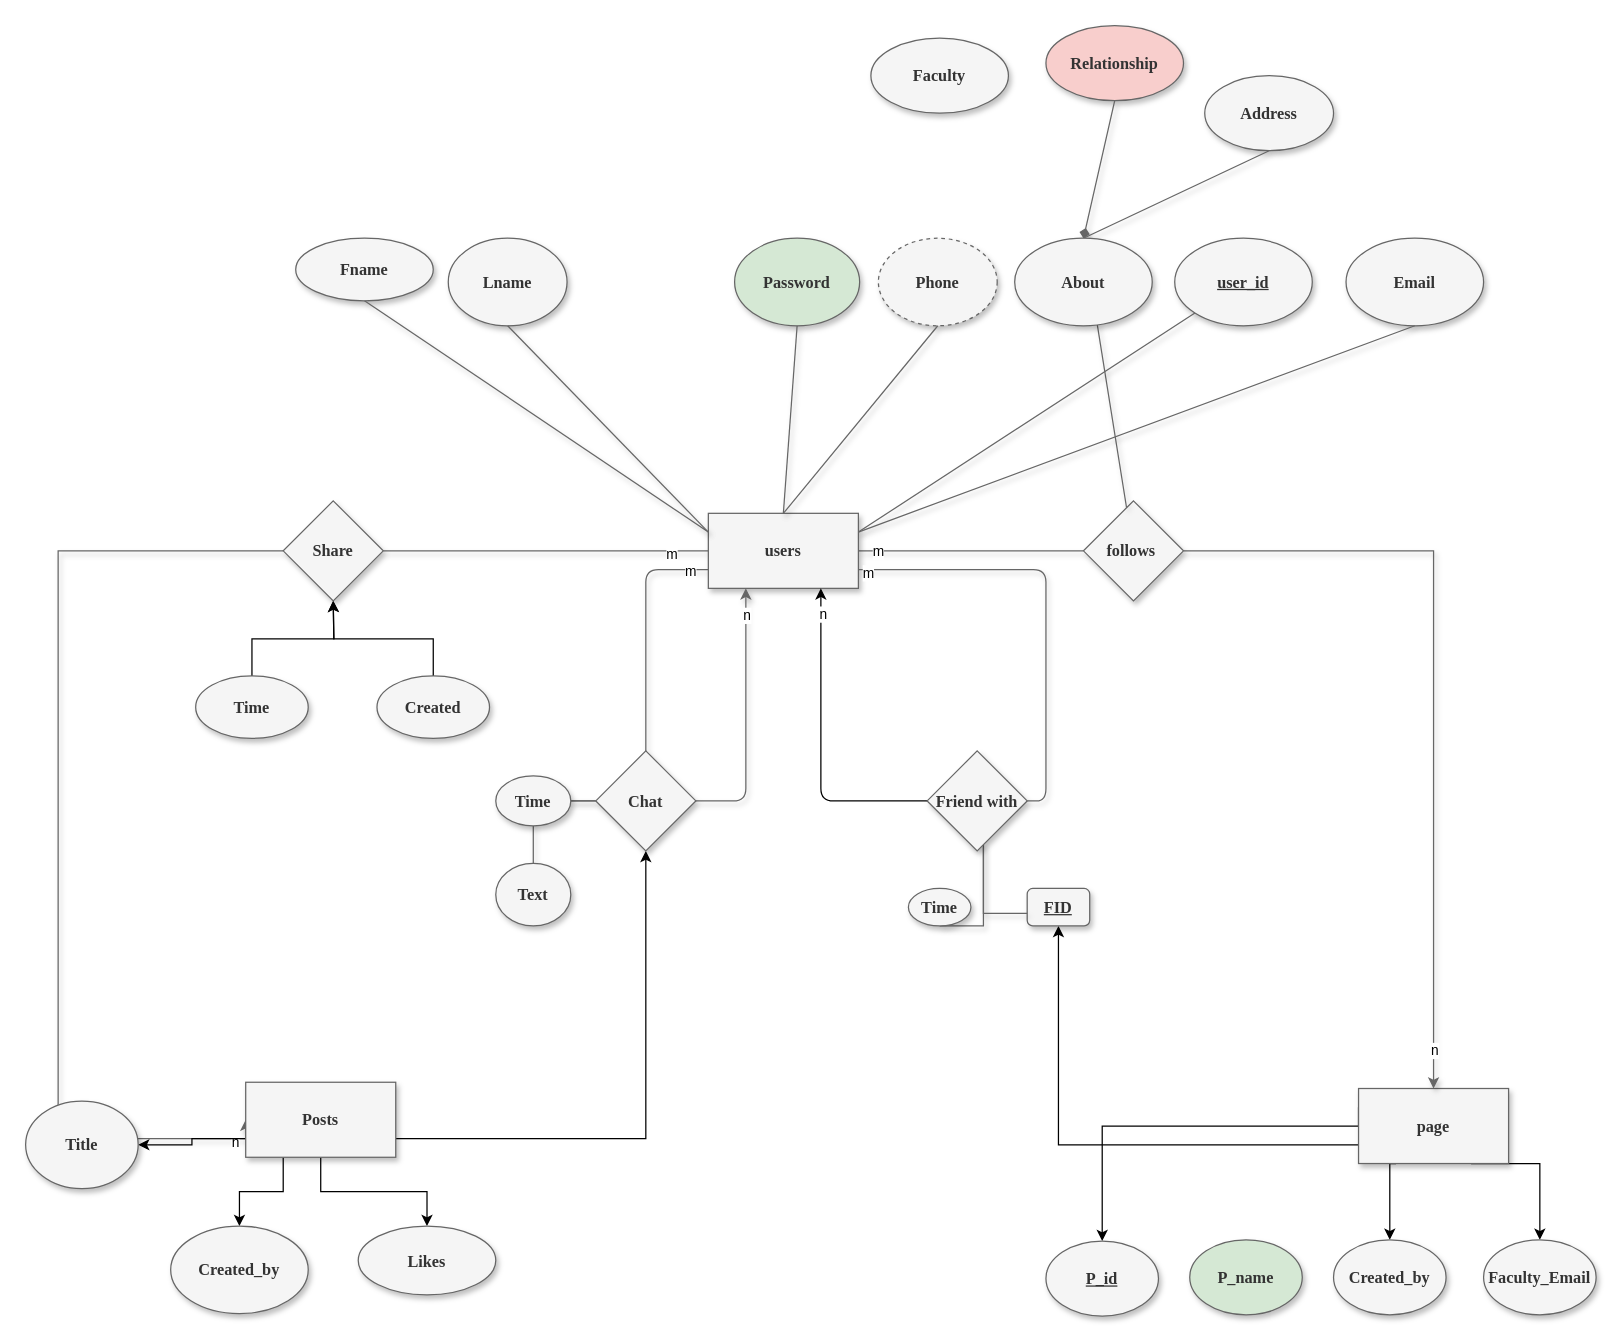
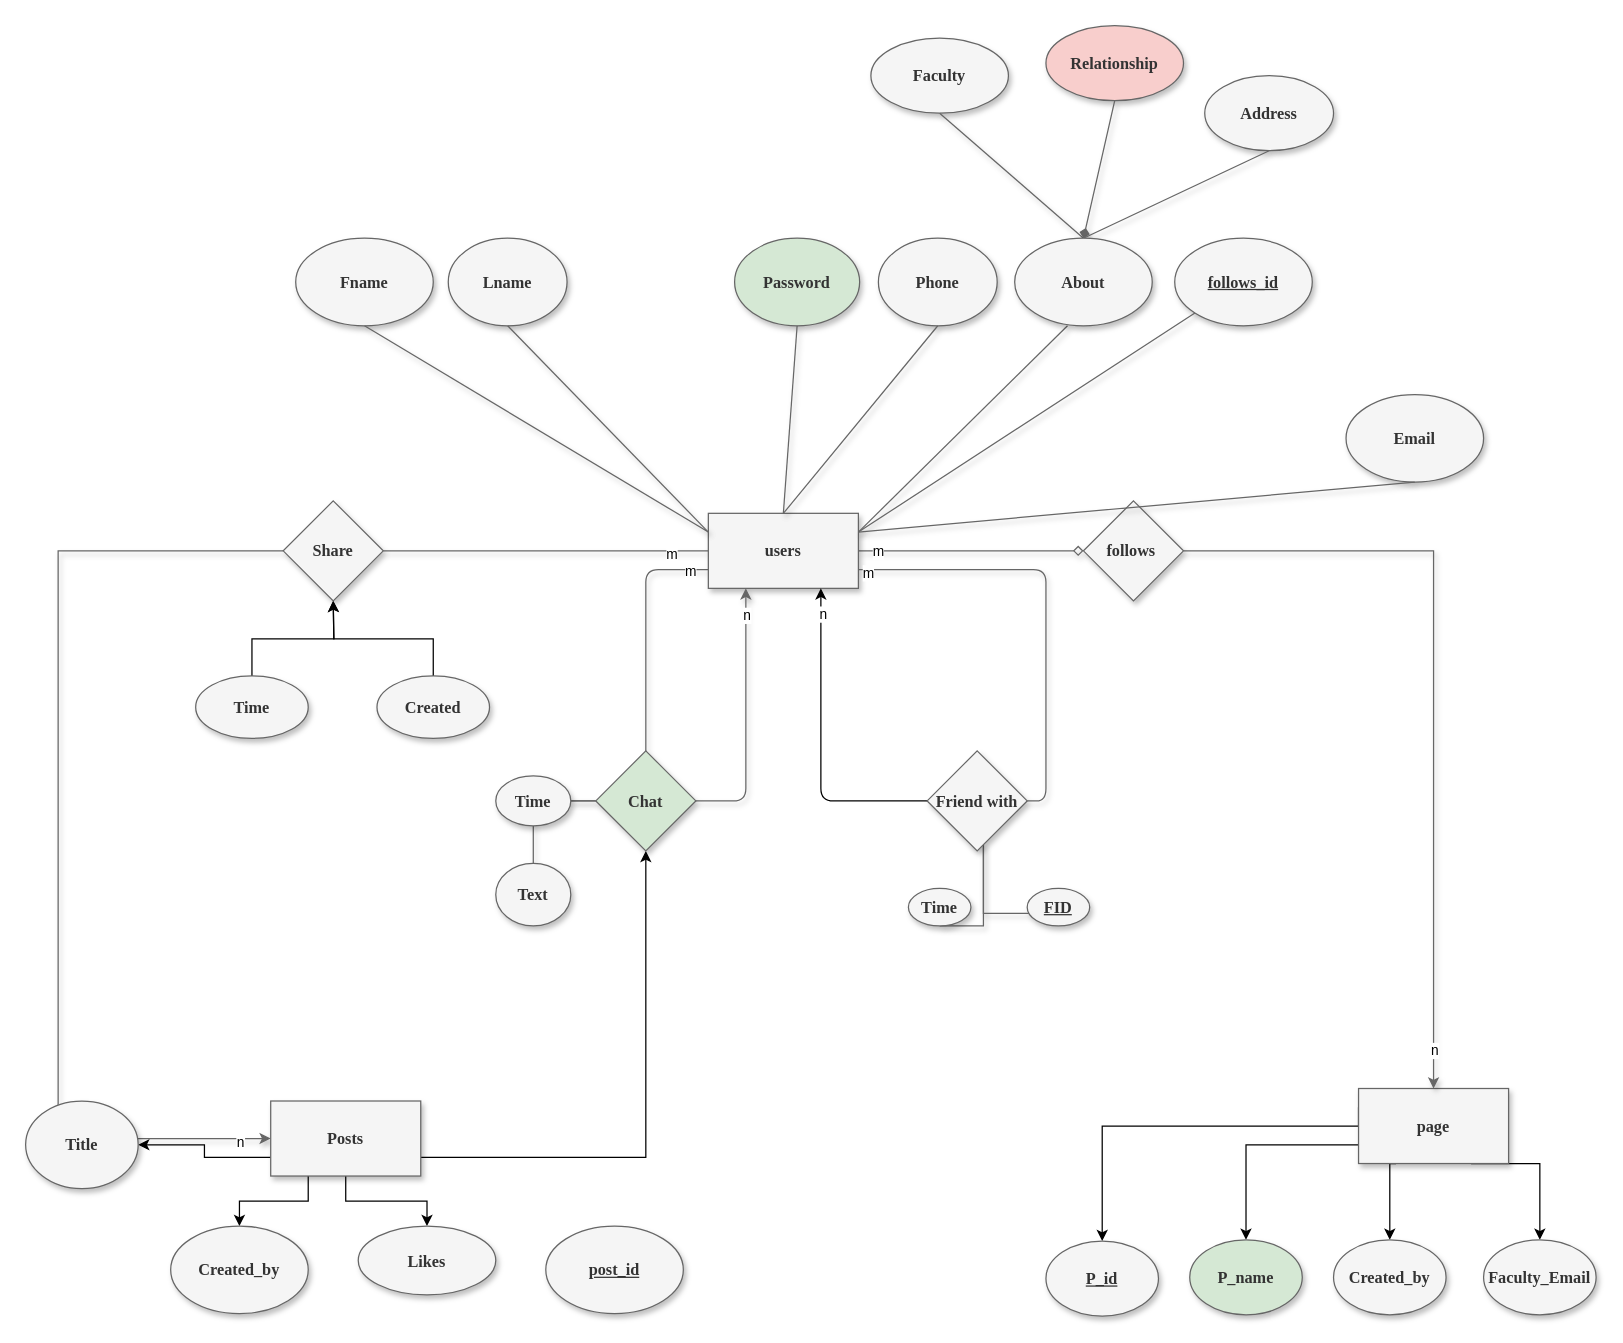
(364, 269) -> (364, 282)
(938, 282) -> (938, 282)
(1243, 282) -> (1243, 282)
(1414, 282) -> (1414, 438)
(1111, 414) -> (1010, 175)
none -> (967, 425)
(1077, 551) -> (1072, 551)
(646, 801) -> (646, 801)
(1058, 907) -> (1058, 907)
(321, 1119) -> (346, 1138)
(1058, 1134) -> (1246, 1186)
none -> (614, 1269)
